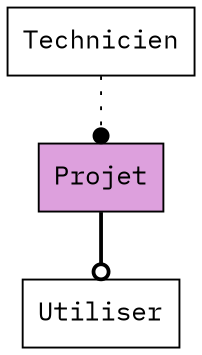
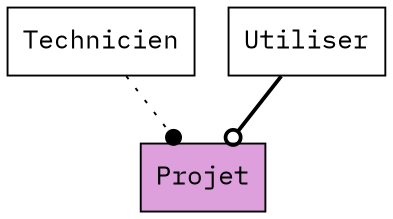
(101, 238) -> (260, 104)
